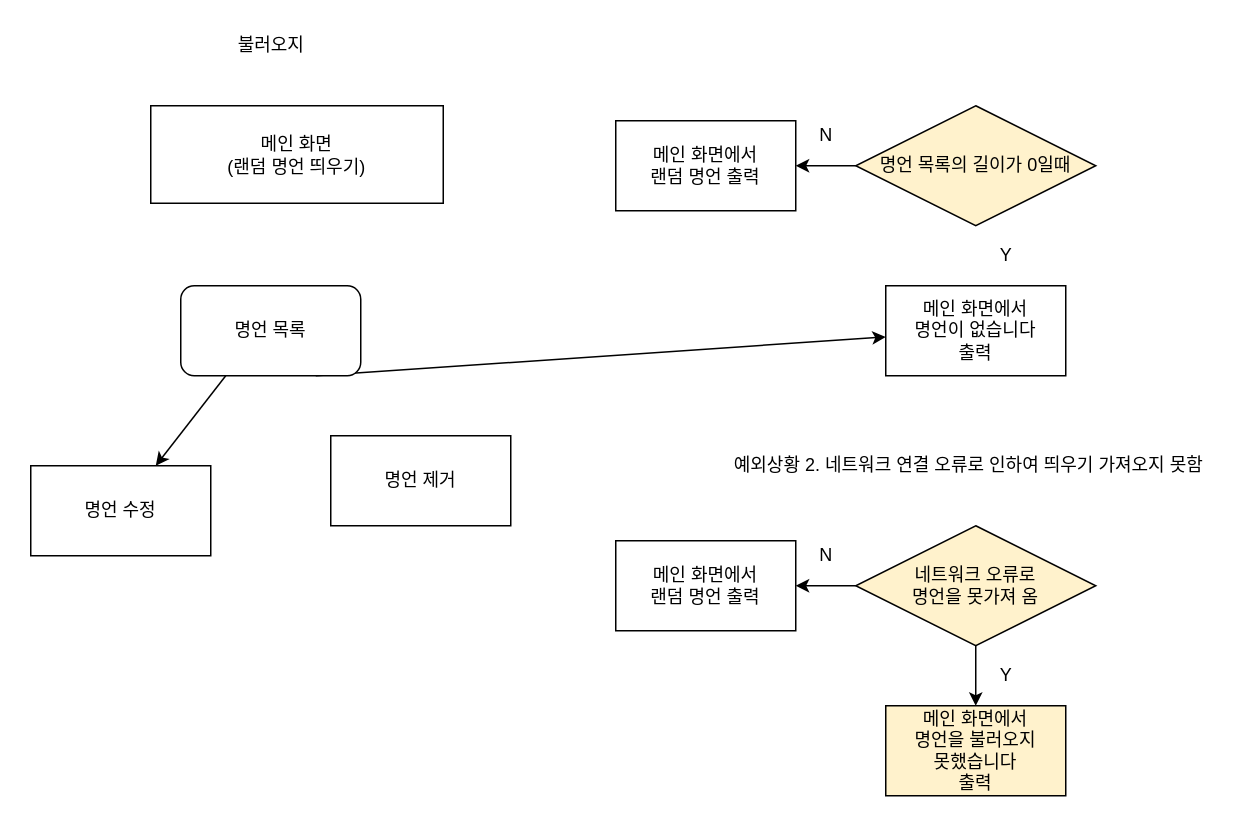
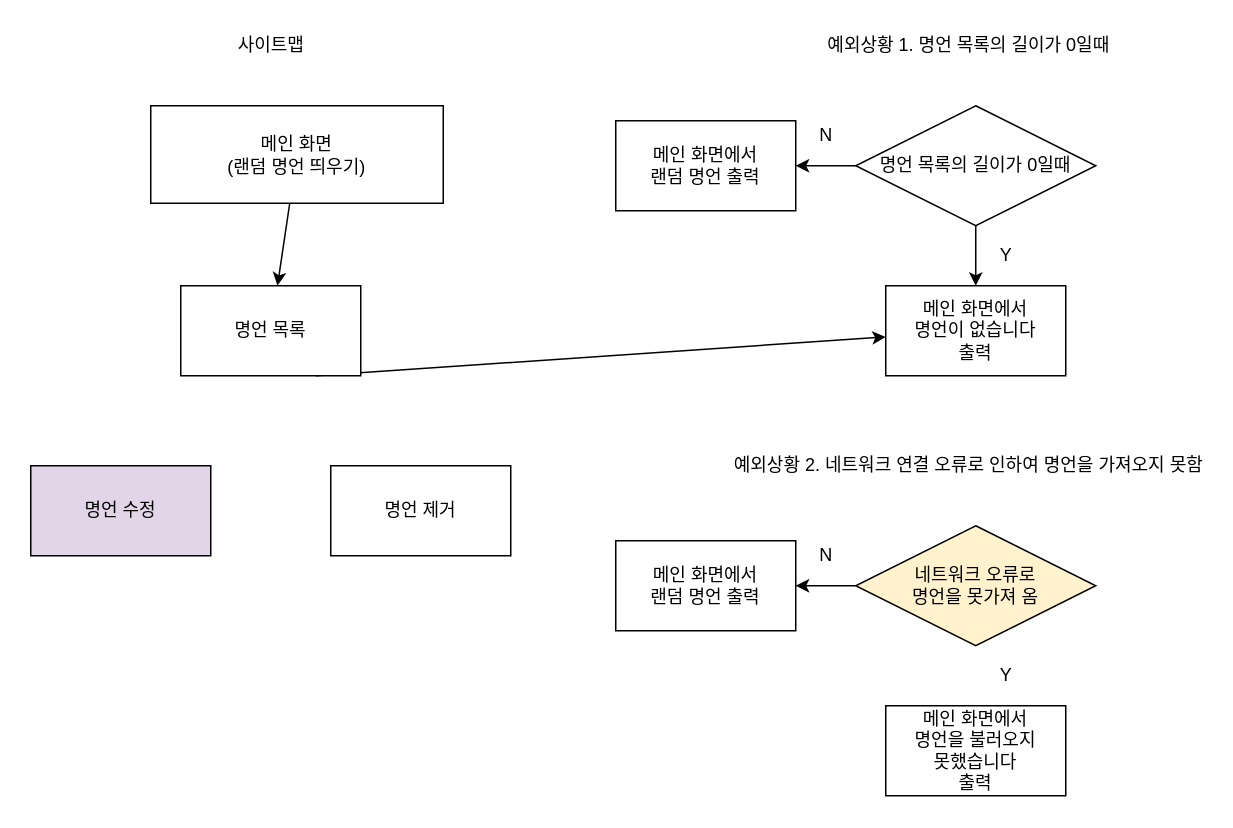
(272, 46) -> (272, 46)
none -> (968, 46)
(976, 166) -> (976, 166)
none -> (284, 239)
none -> (976, 251)
(271, 331) -> (271, 331)
(194, 417) -> none
(969, 466) -> (969, 466)
(421, 481) -> (421, 511)
(121, 511) -> (121, 511)
(976, 671) -> none
(976, 751) -> (976, 751)
